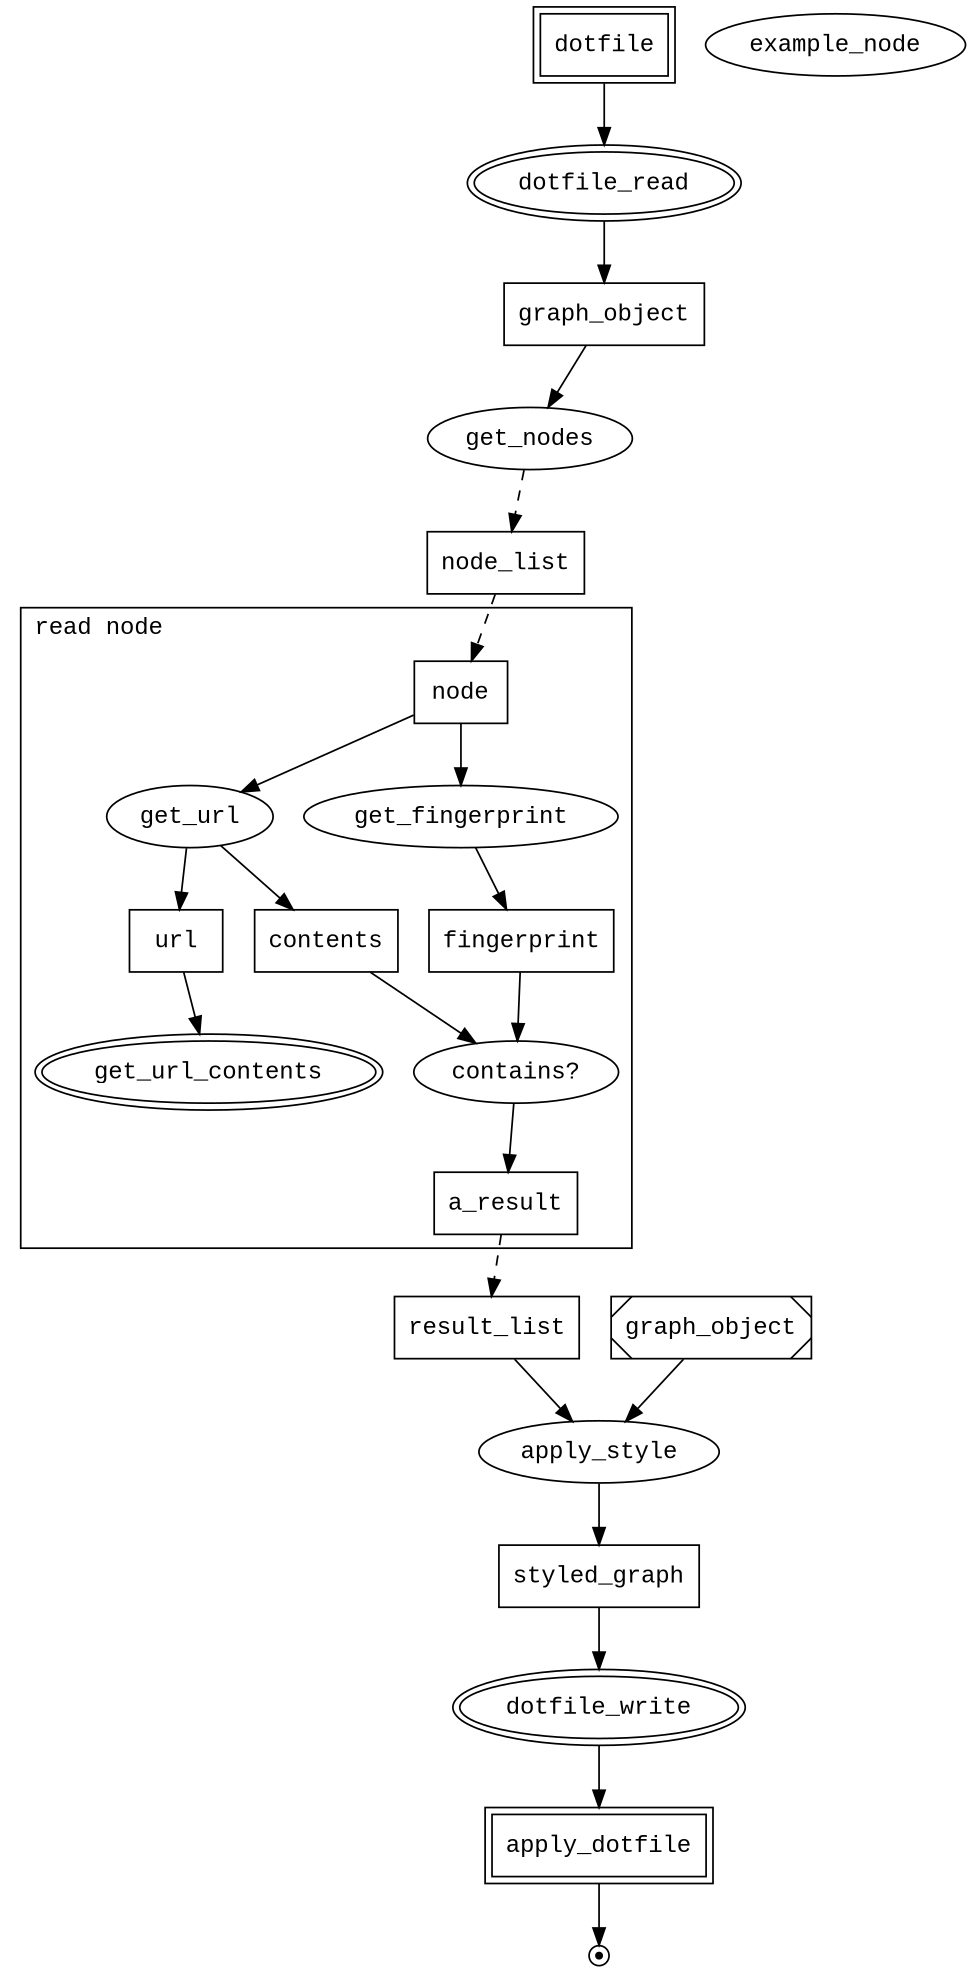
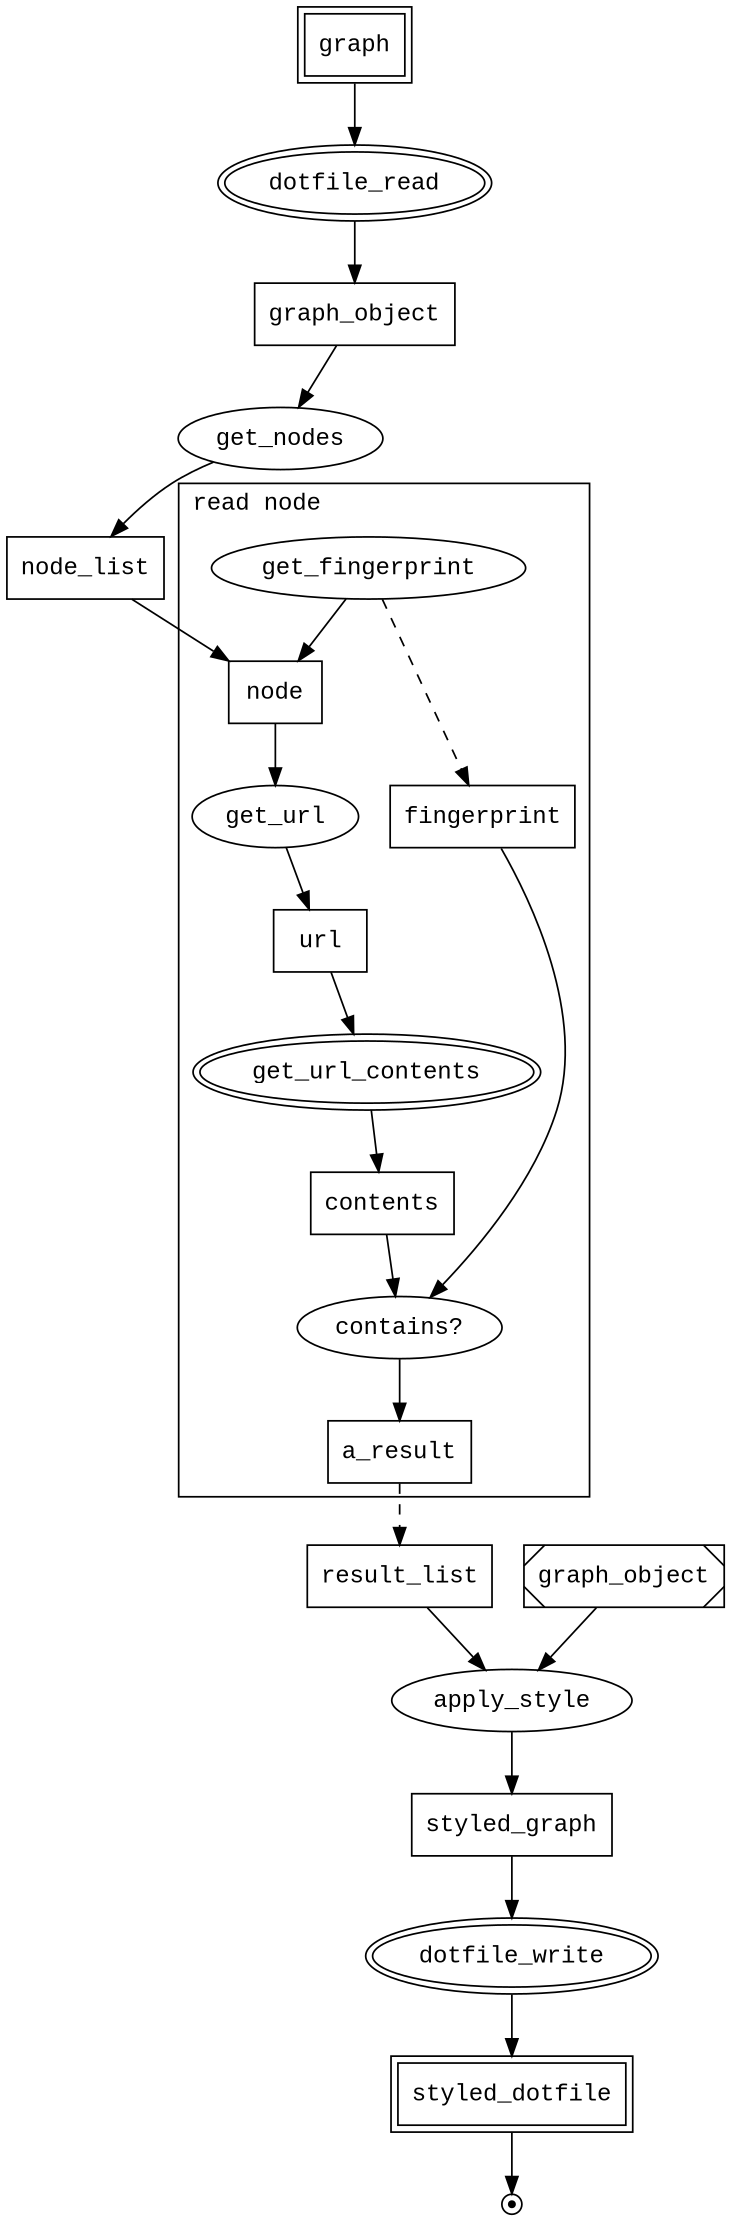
(604, 45) -> (355, 45)
(836, 45) -> none
(520, 492) -> (165, 488)
(486, 619) -> (167, 621)
(461, 746) -> (328, 623)
(487, 871) -> (422, 684)
(250, 872) -> (374, 1132)
(599, 1846) -> (512, 2094)
